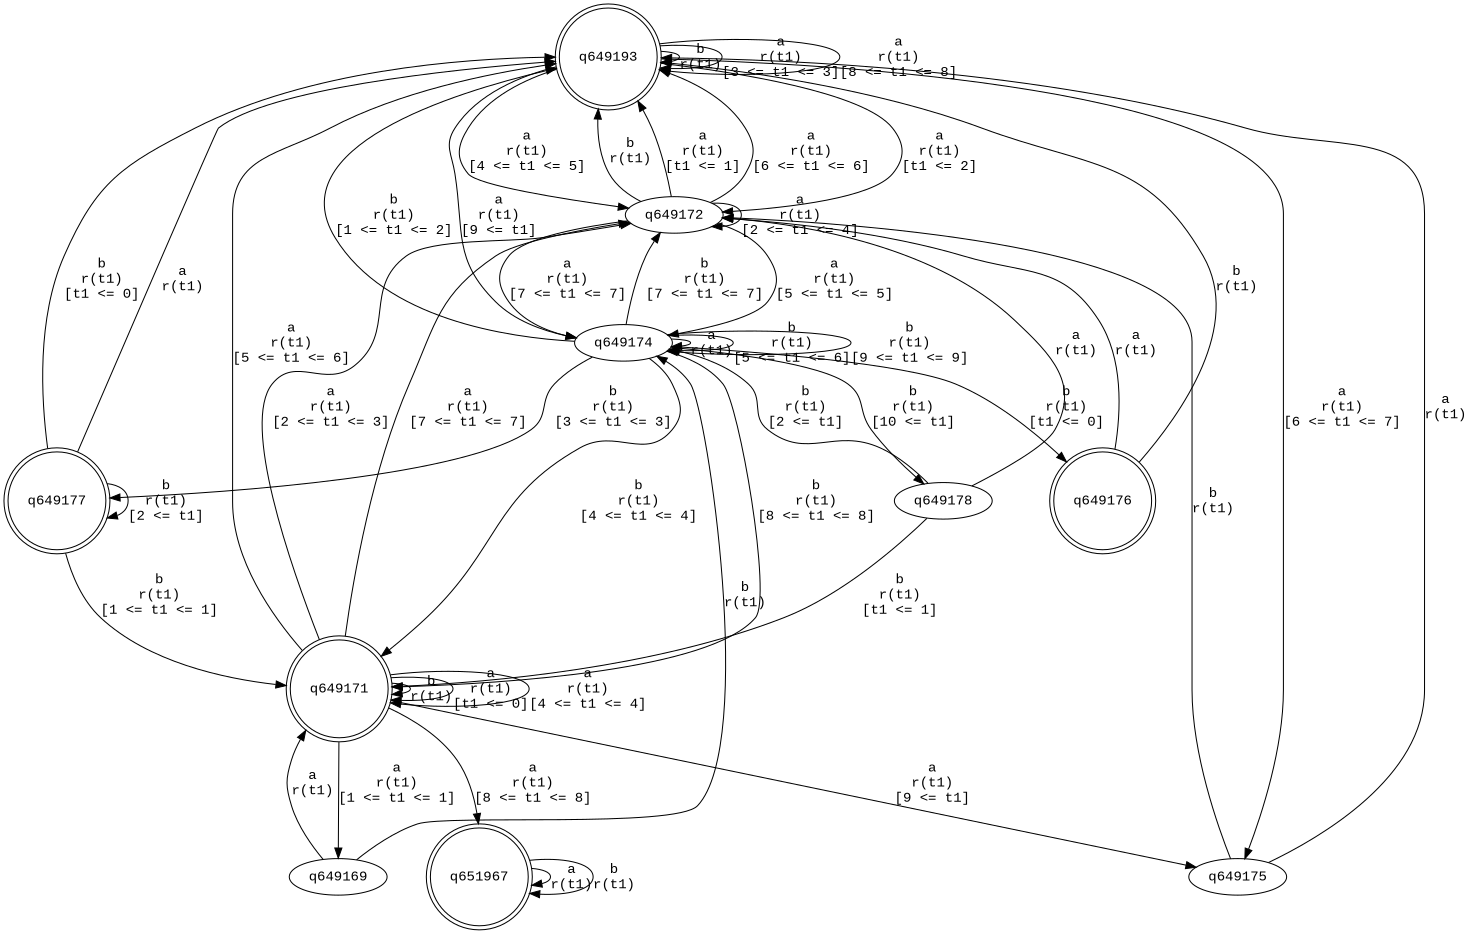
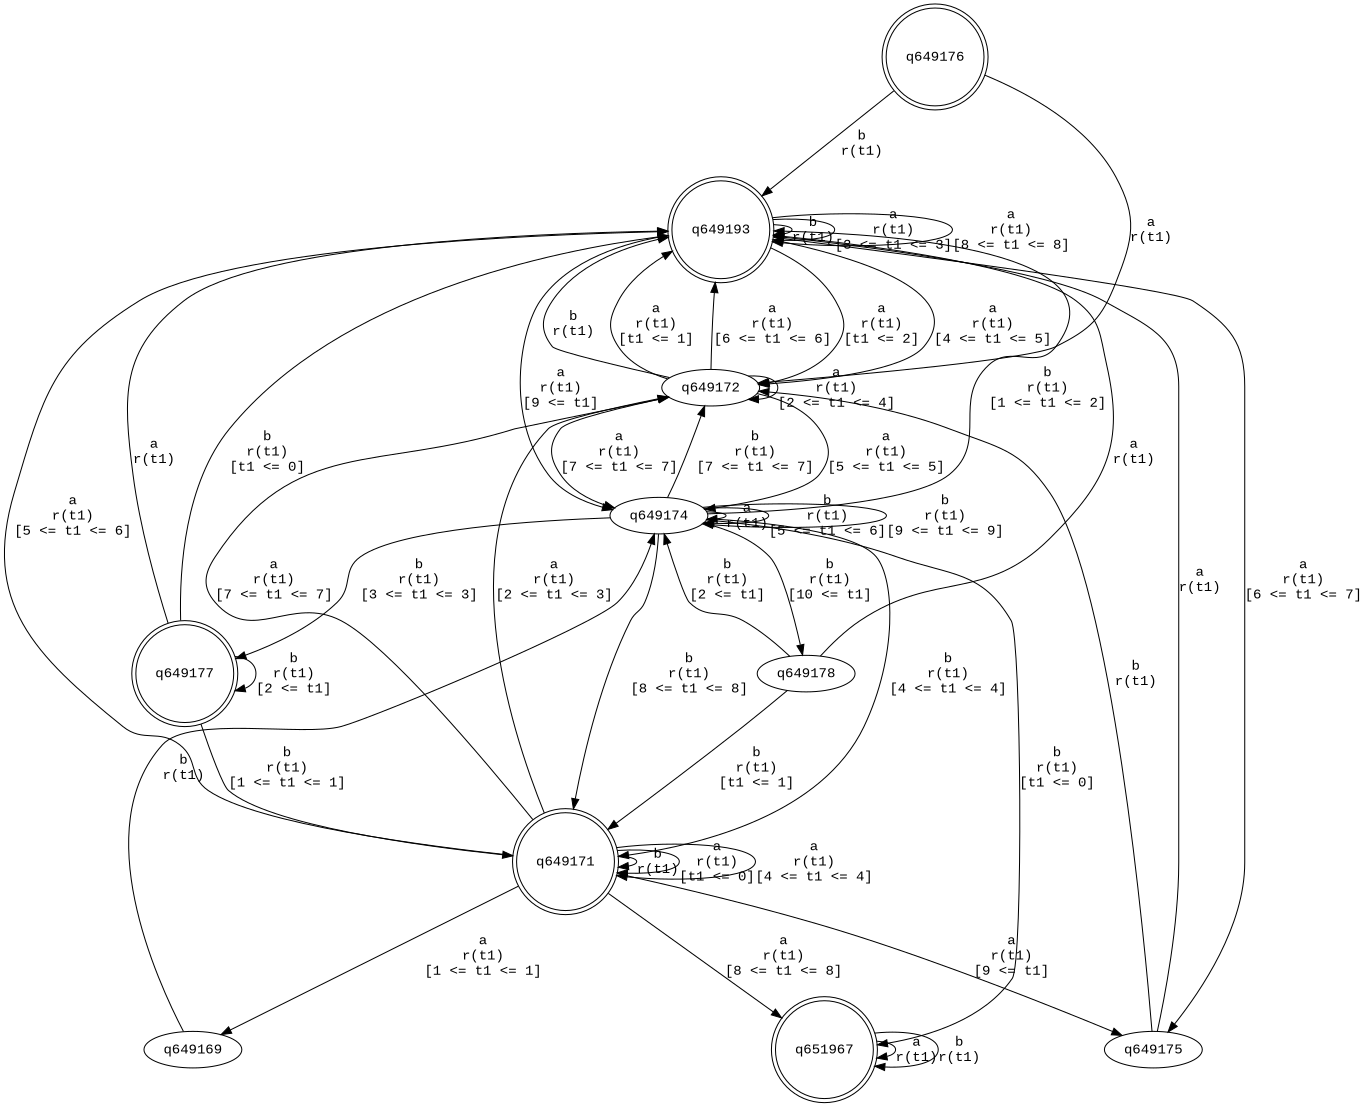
(985, 297) -> (1113, 406)
(877, 366) -> (1018, 707)
(291, 803) -> none
